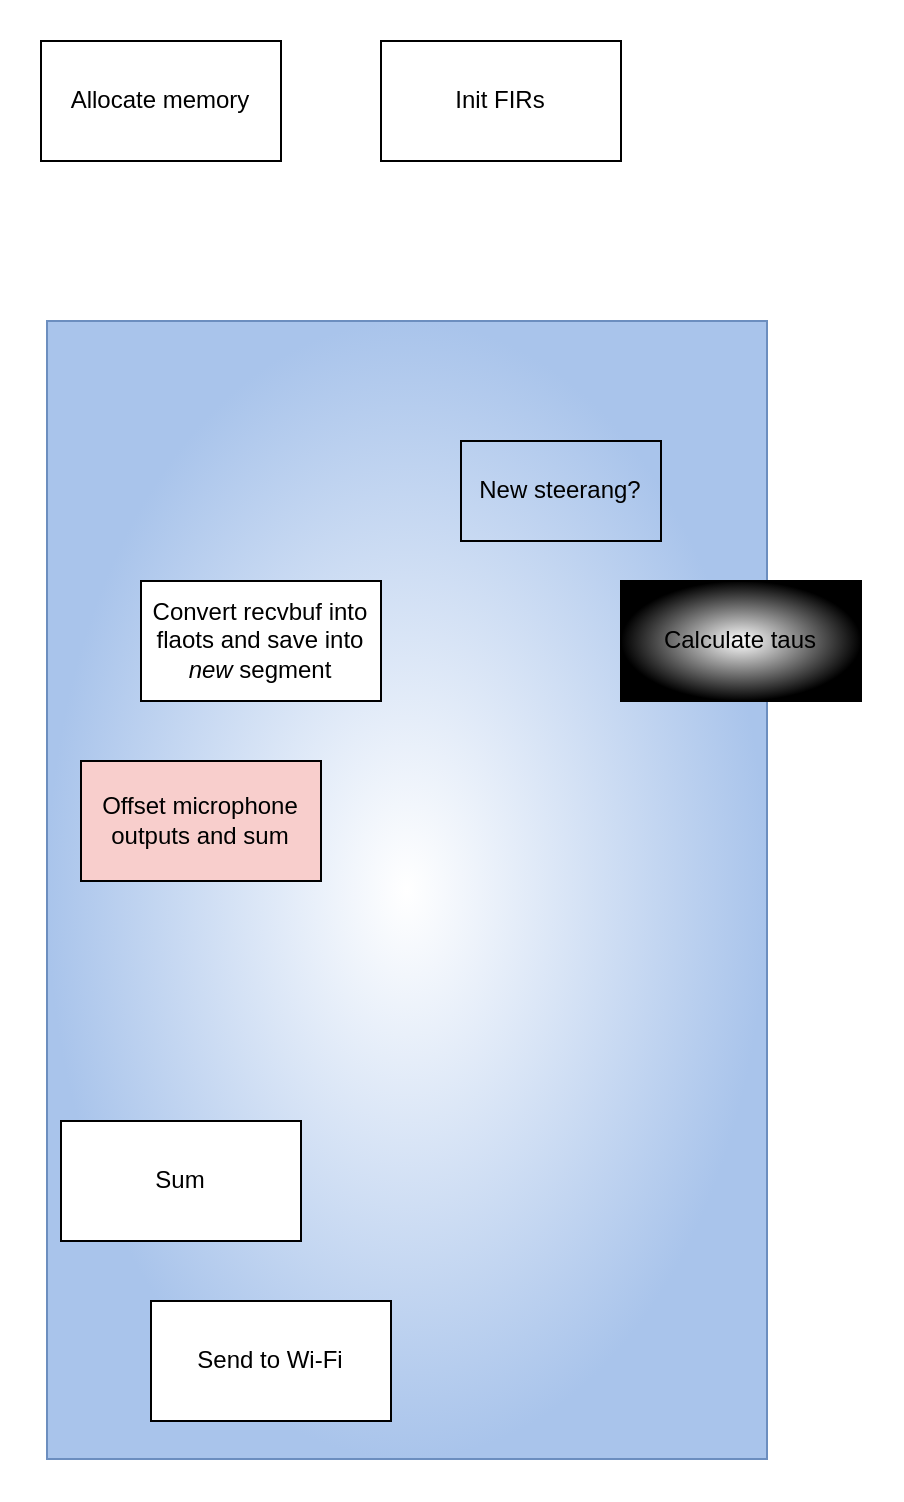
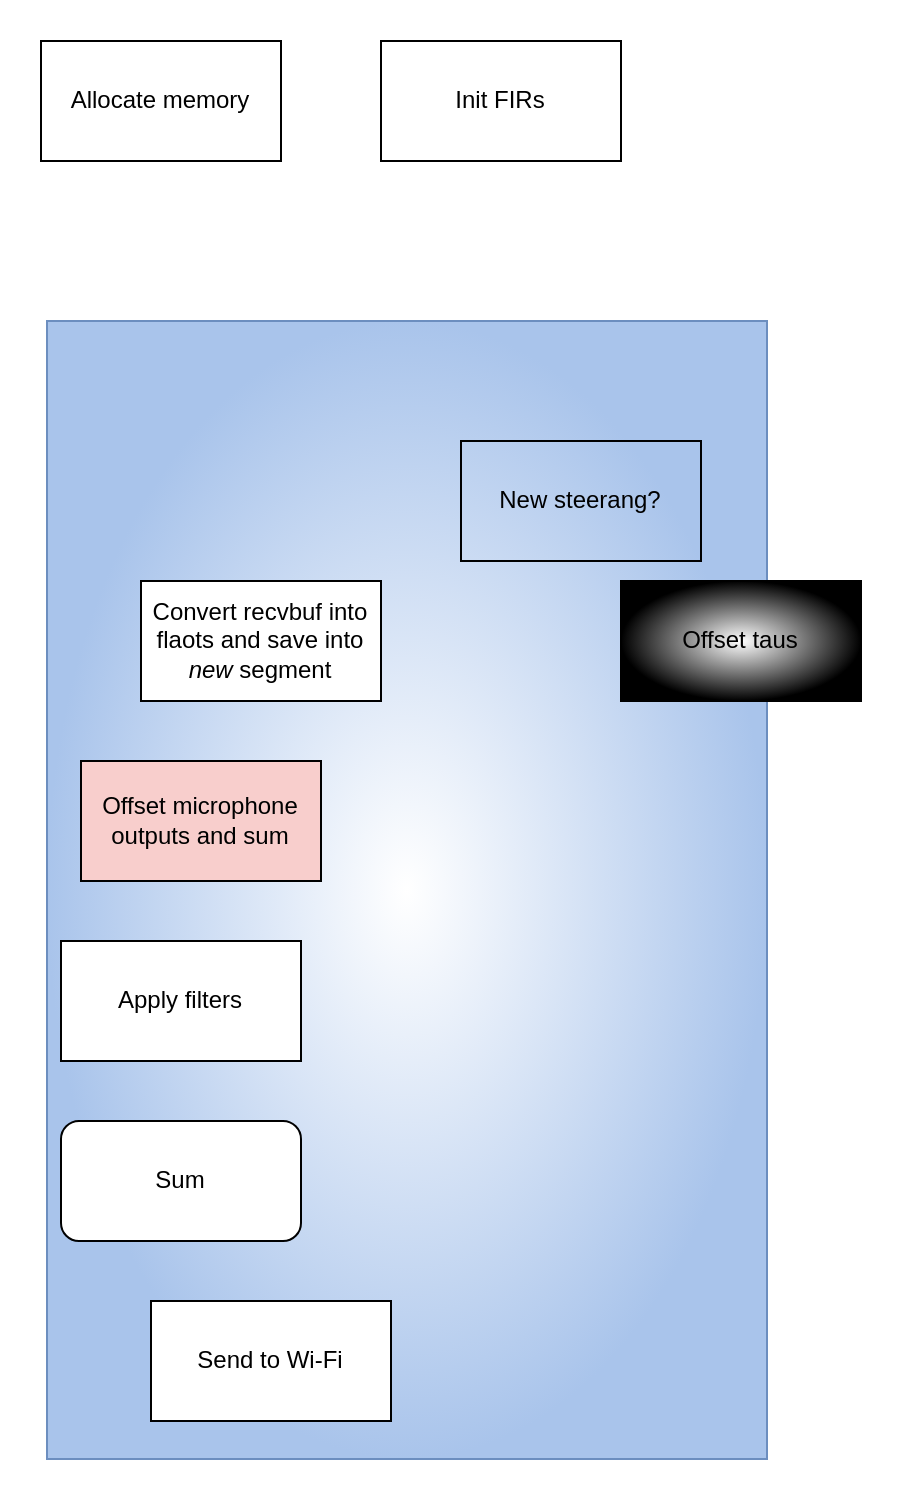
(561, 491) -> (581, 501)
(741, 641) -> (741, 641)
none -> (181, 1001)
(181, 1181) -> (181, 1181)
